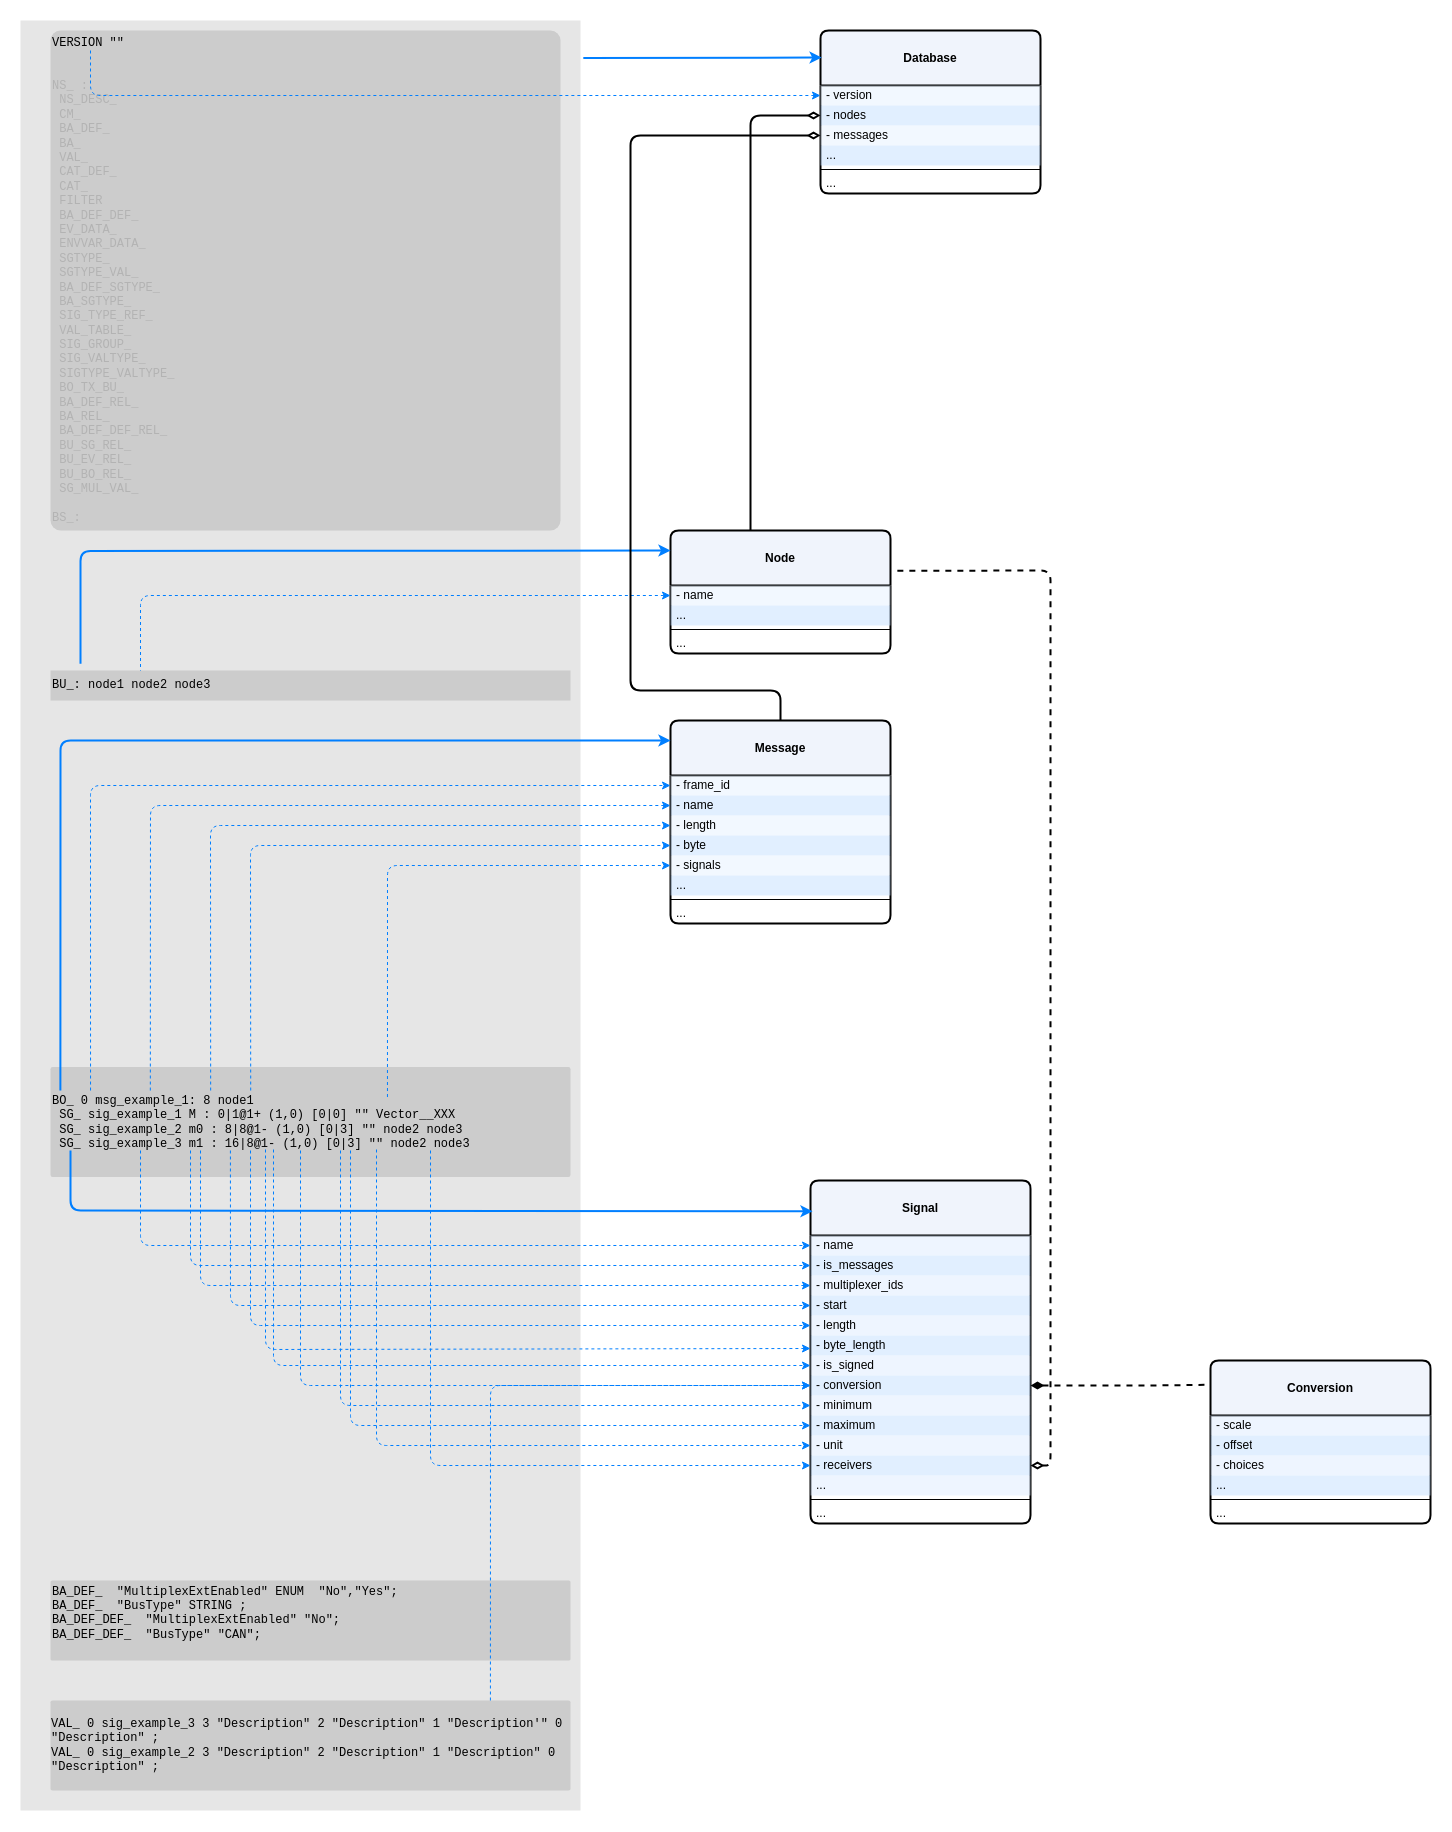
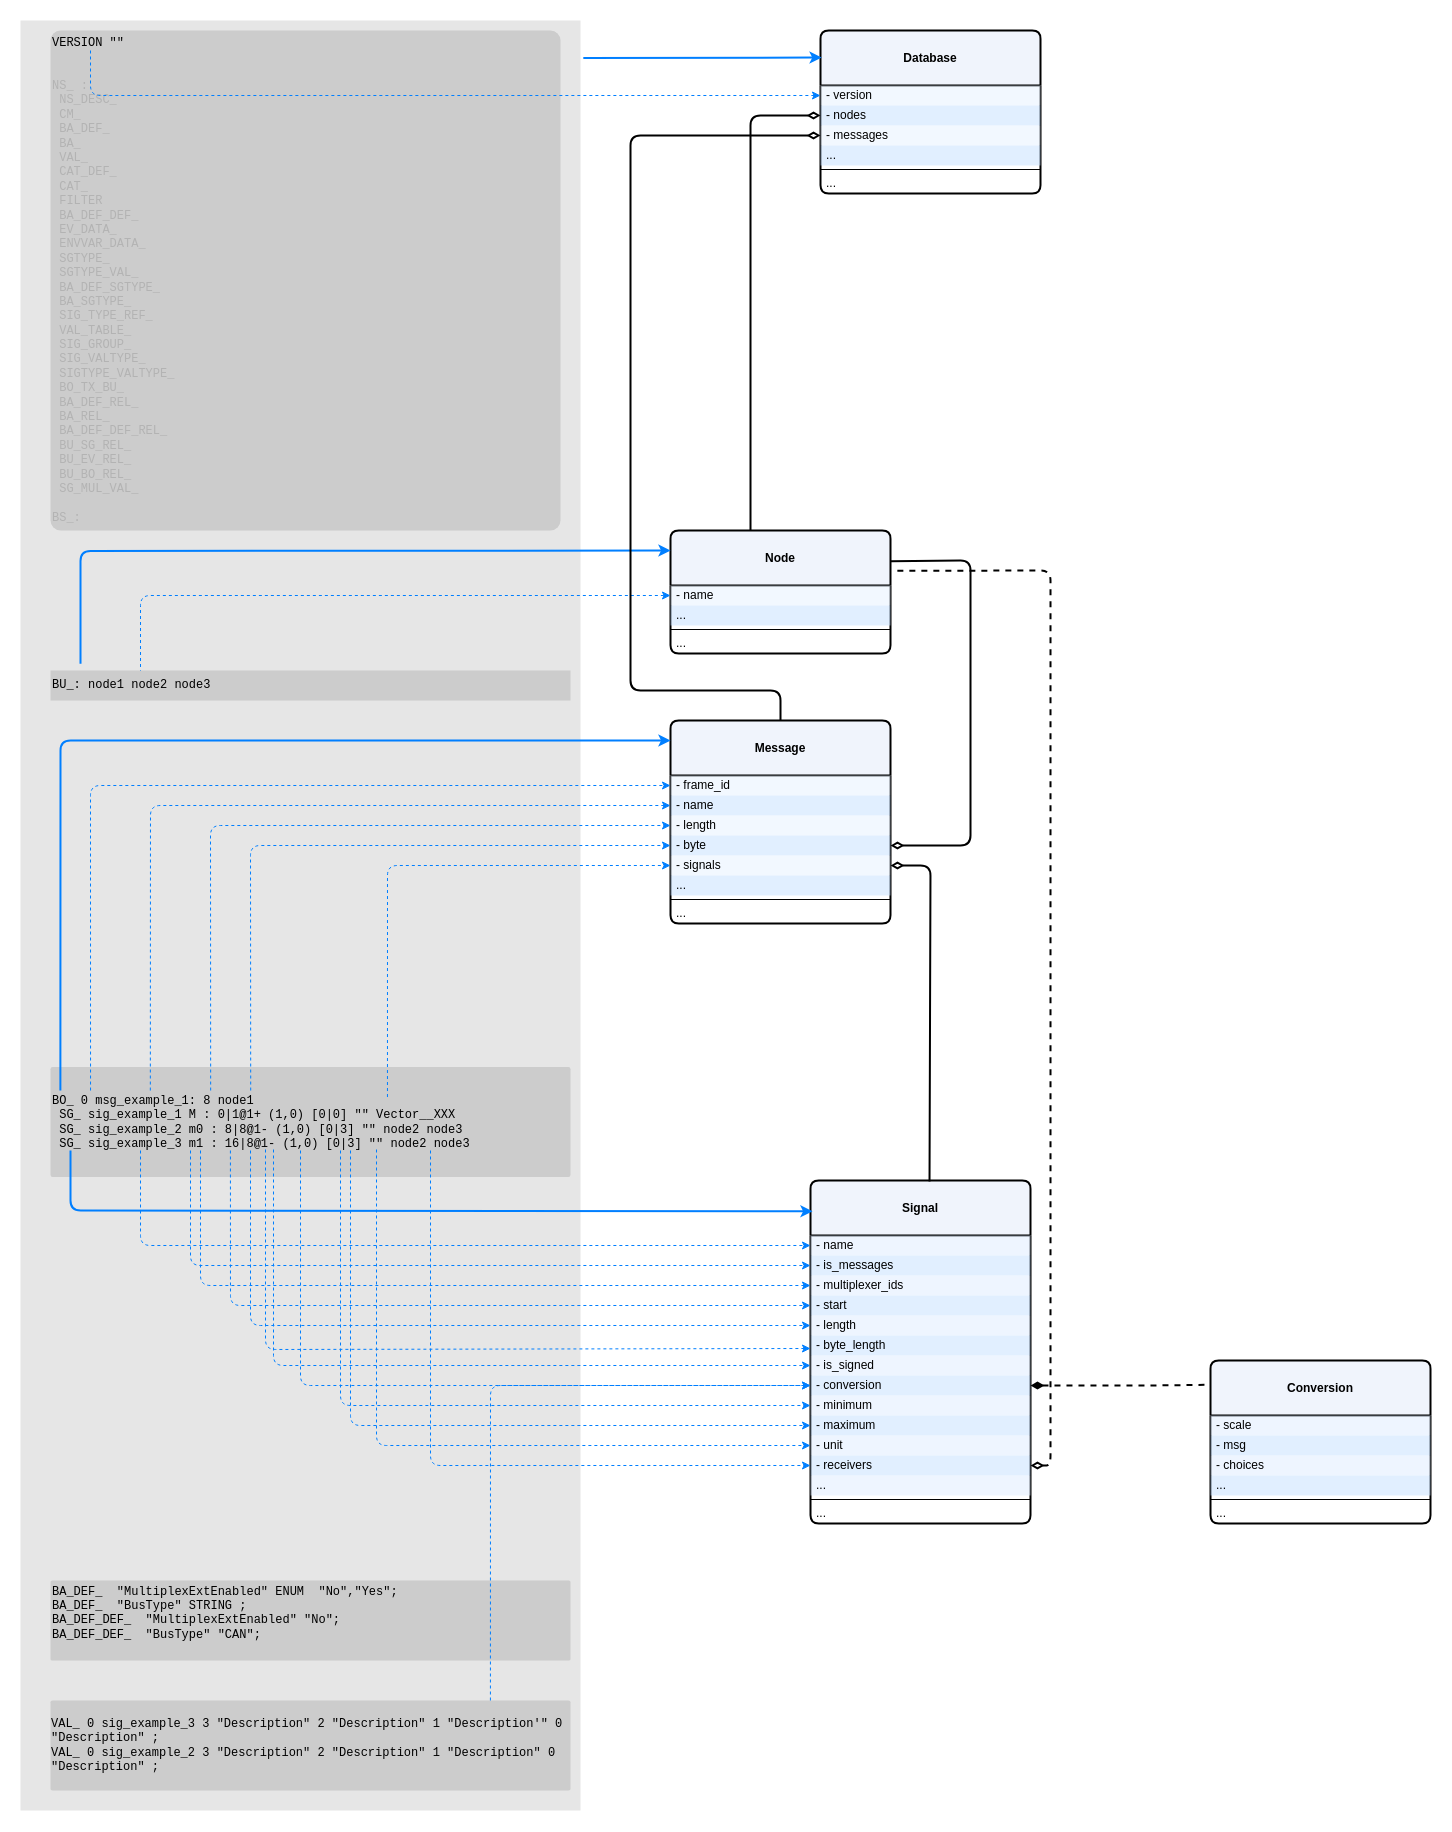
none -> (971, 698)
none -> (930, 1014)
(1242, 1446) -> (1232, 1446)
